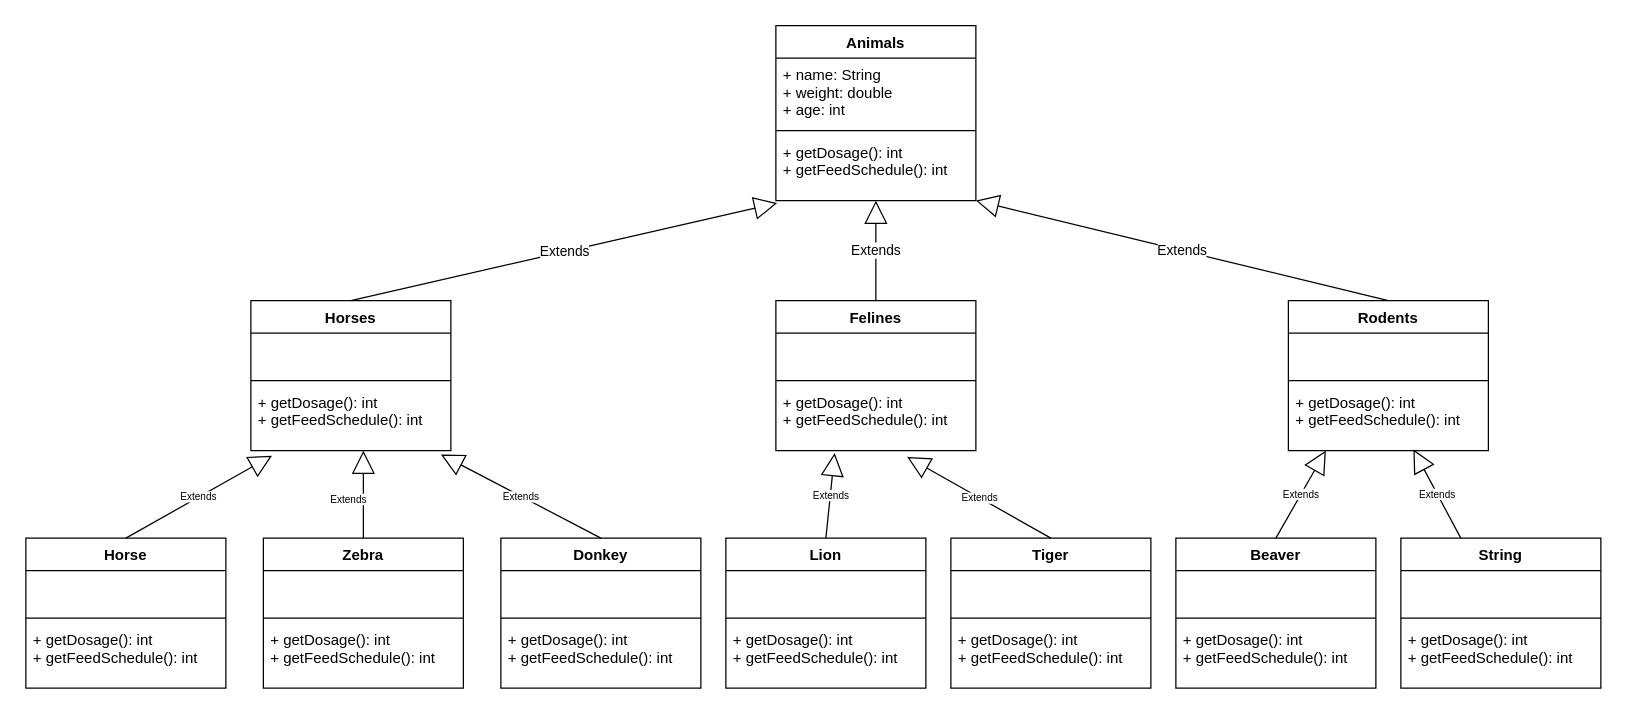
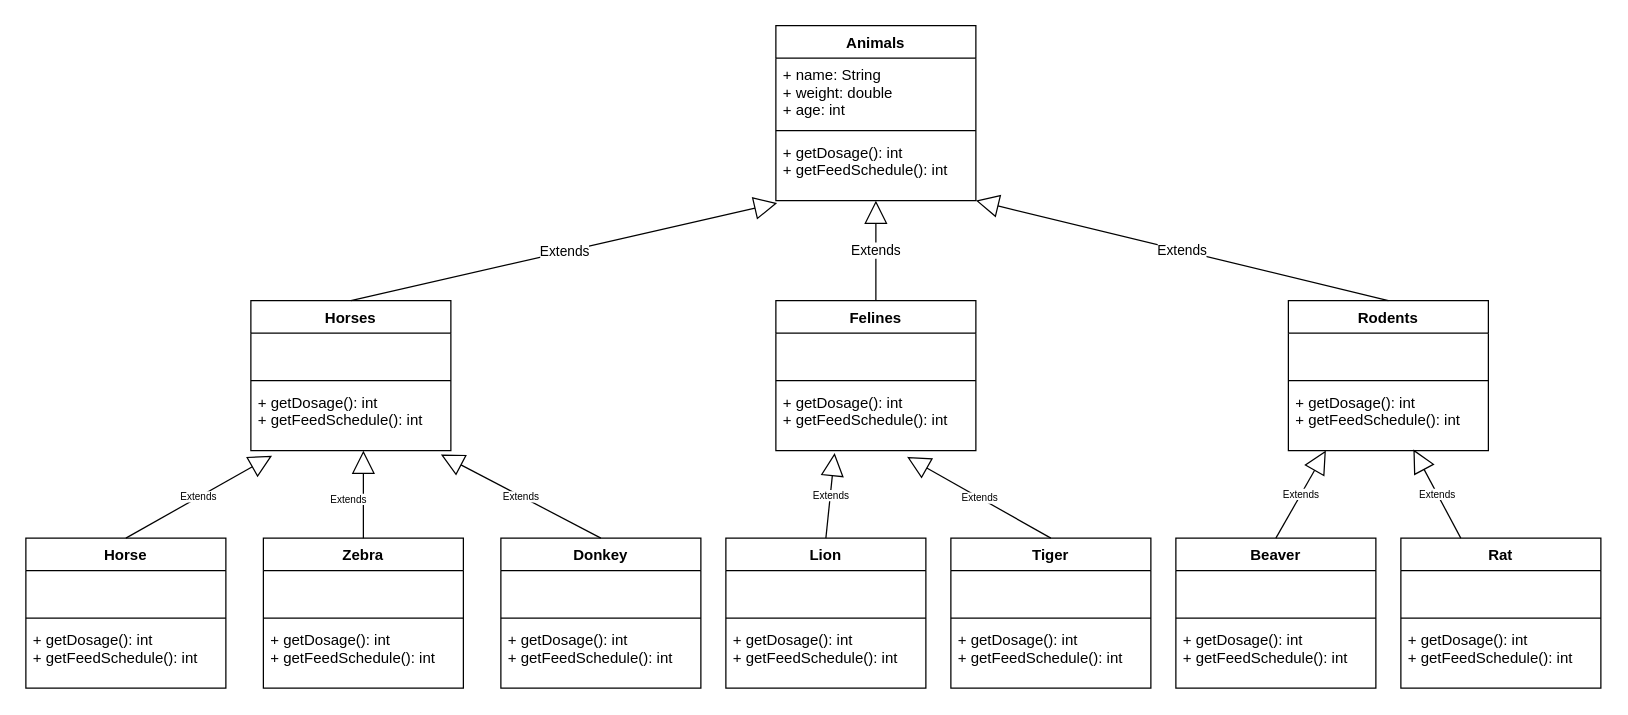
(1500, 555) -> (1500, 555)
